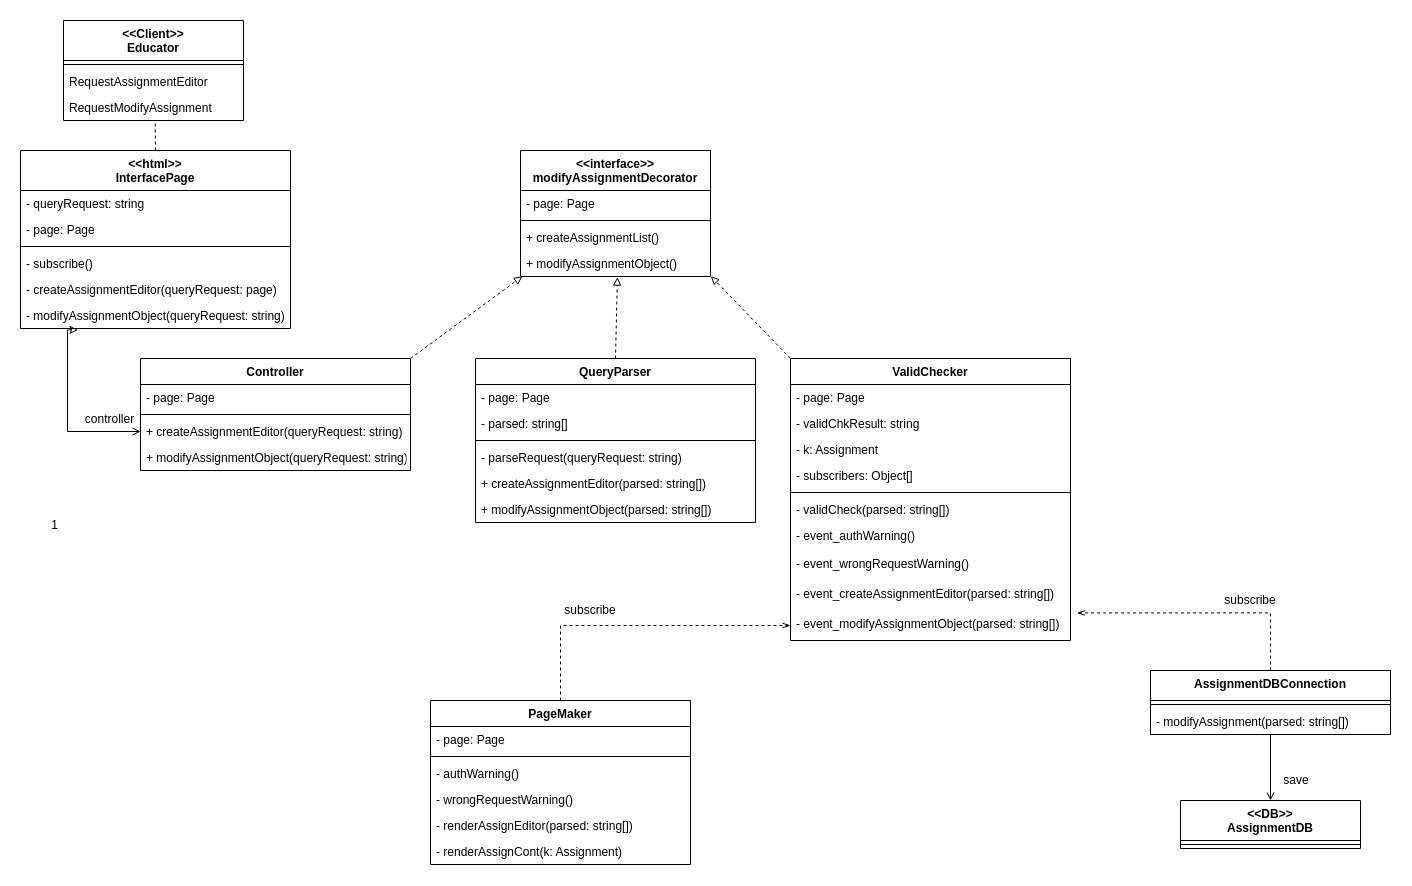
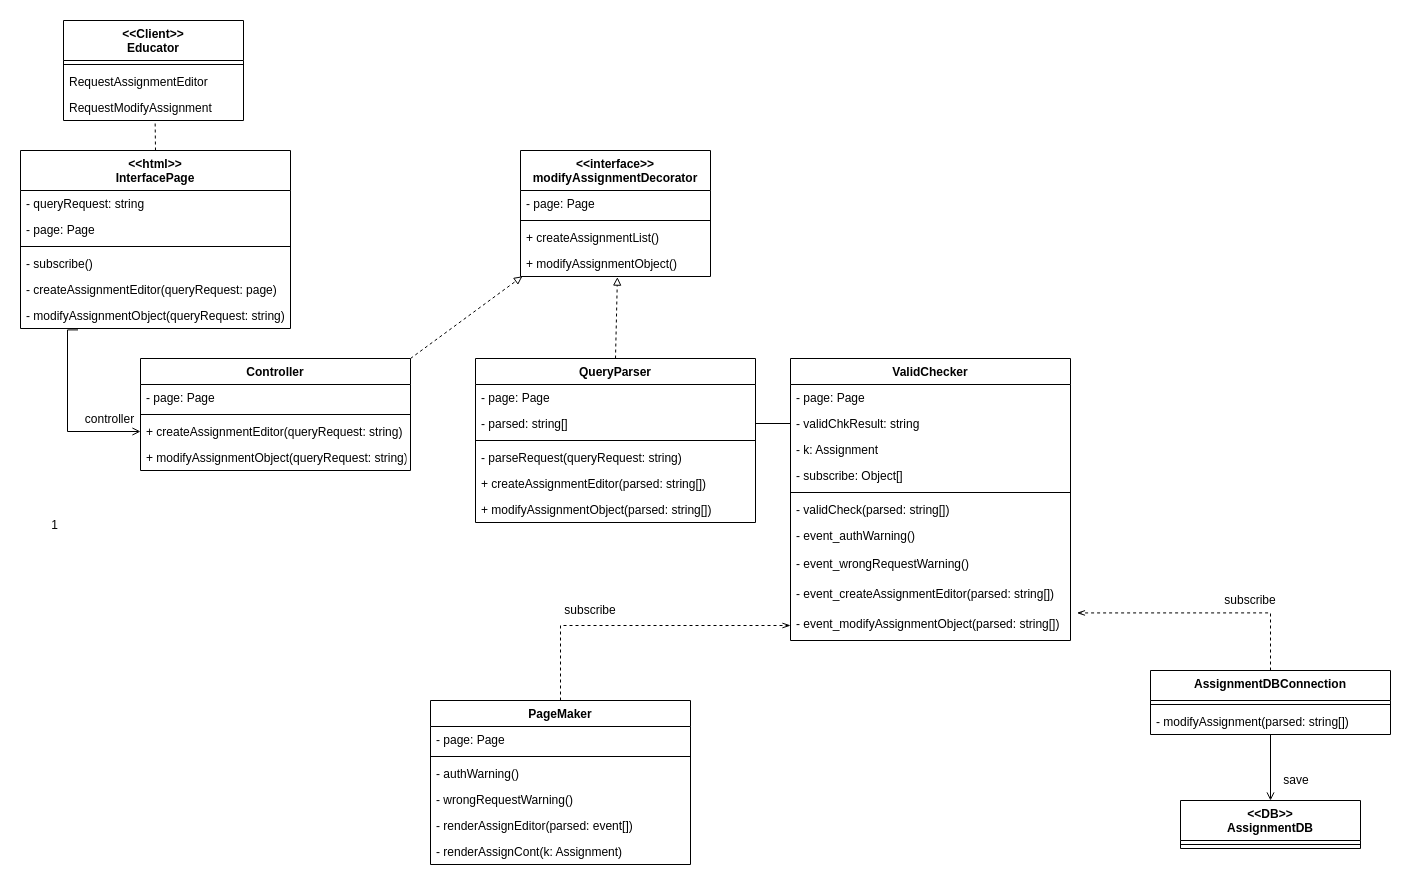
(754, 320) -> none
(68, 331) -> (70, 330)
none -> (773, 424)
(867, 476) -> (860, 476)
(554, 826) -> (553, 826)
